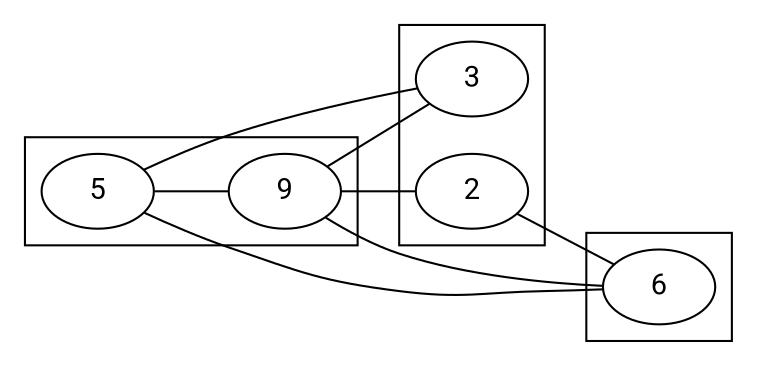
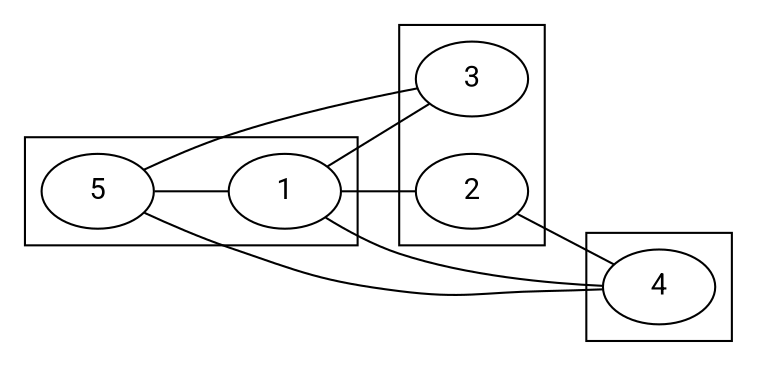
(285, 191) -> (285, 191)
(659, 287) -> (659, 287)
